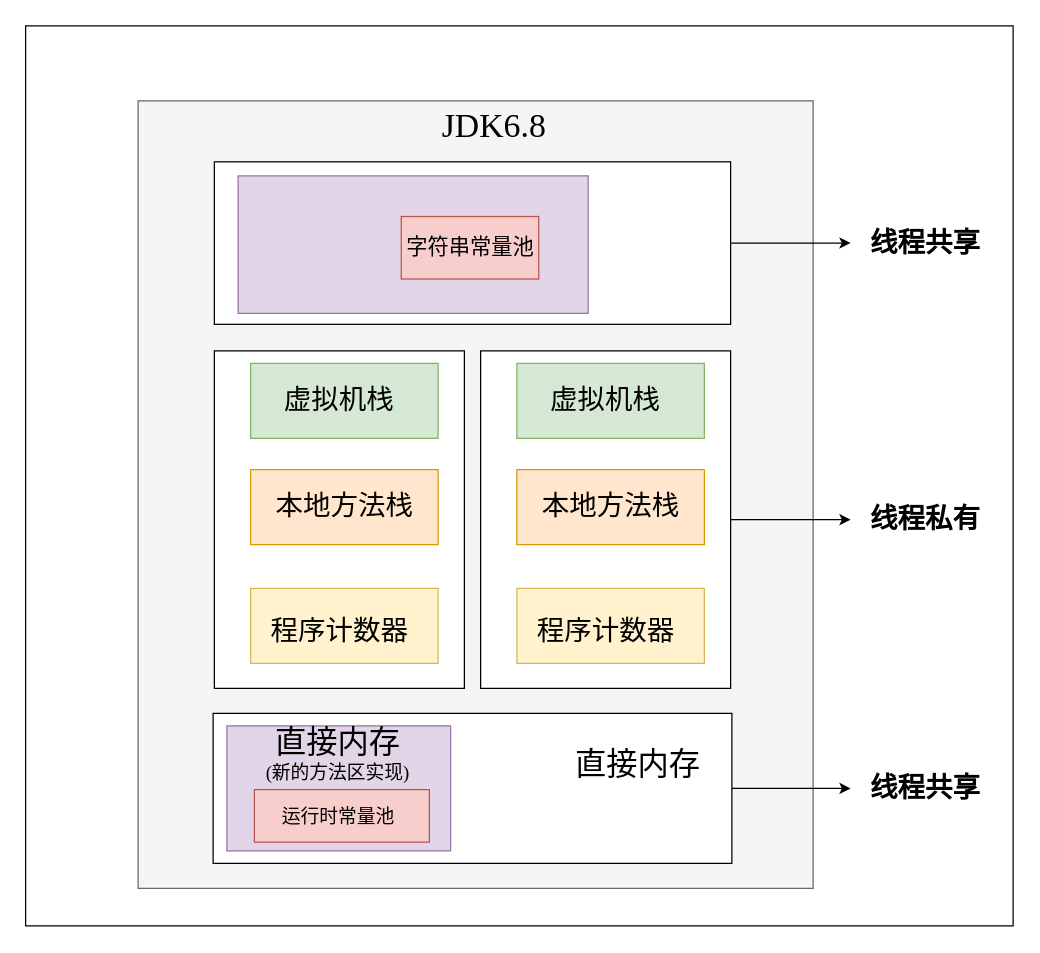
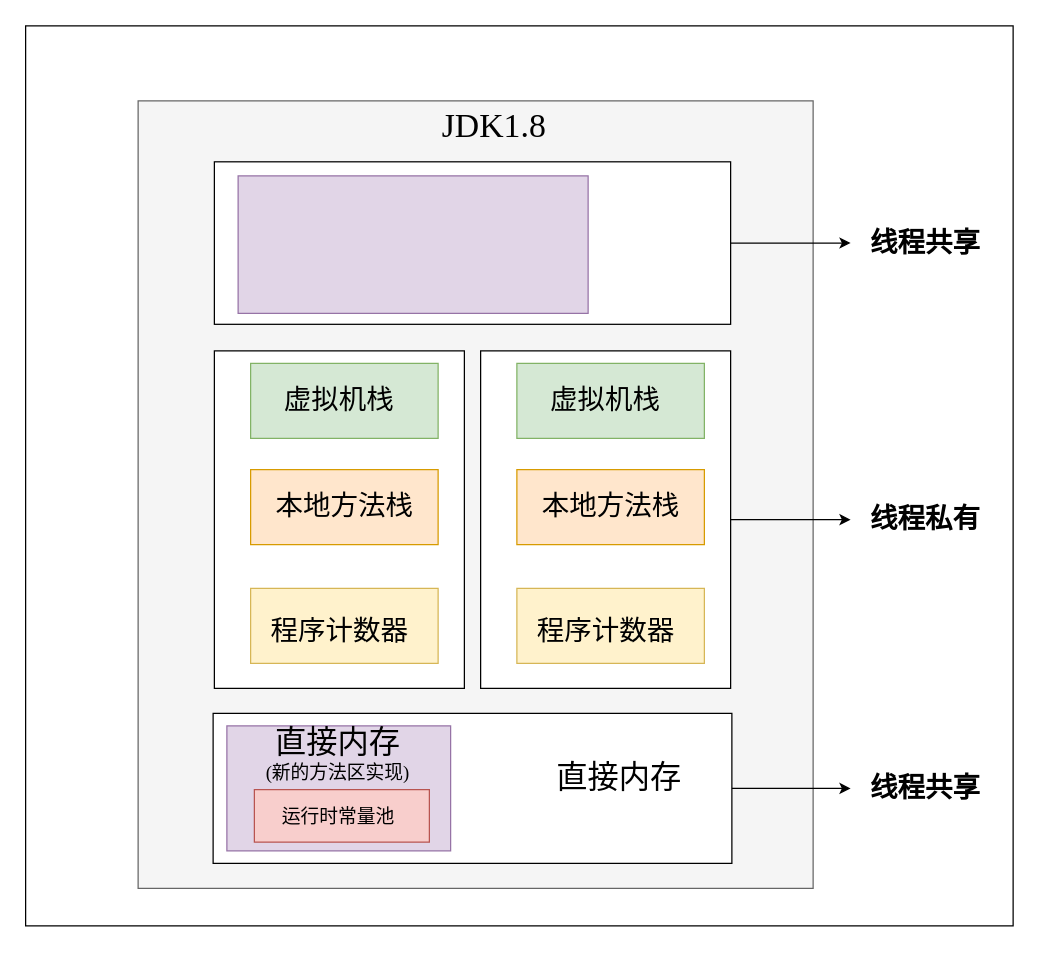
(494, 126) -> (494, 126)
(470, 248) -> none
(638, 765) -> (619, 777)
